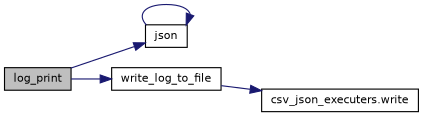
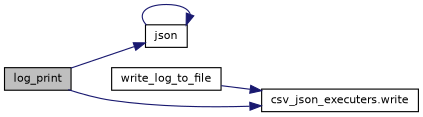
(86, 79) -> (158, 105)
